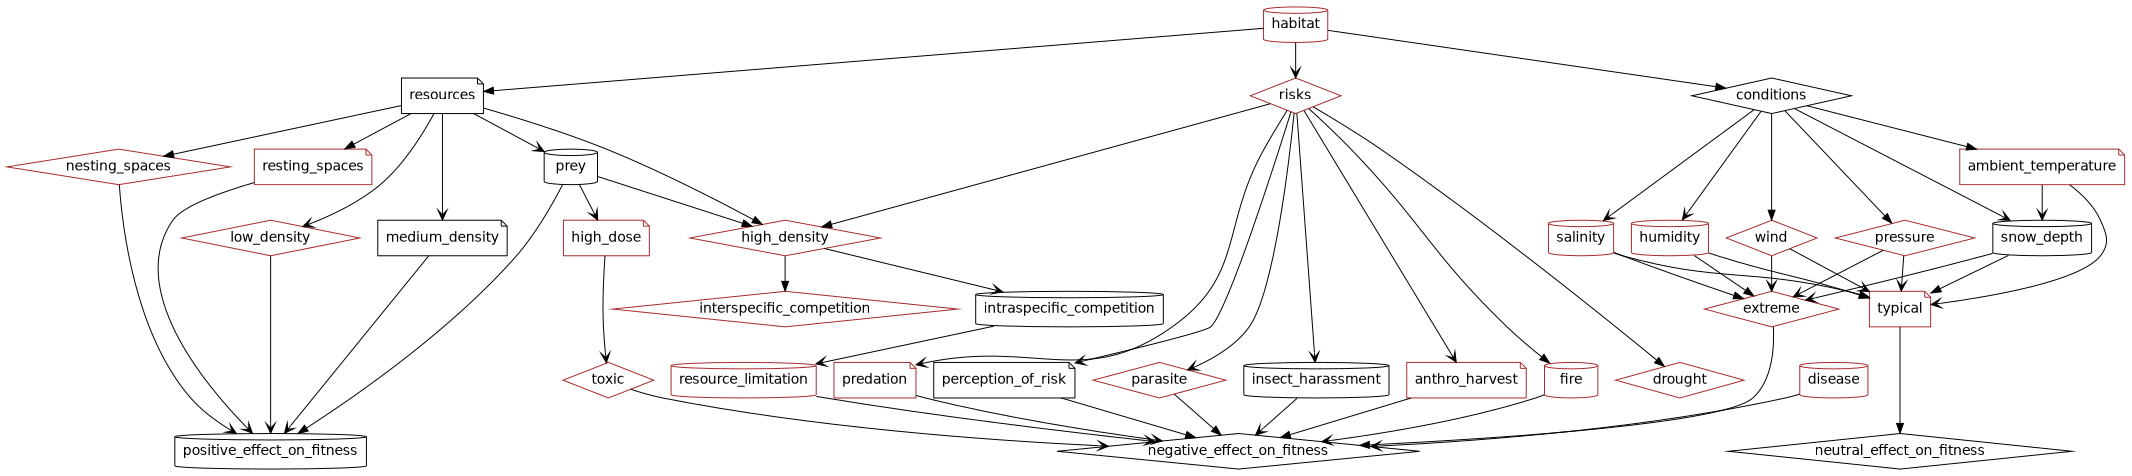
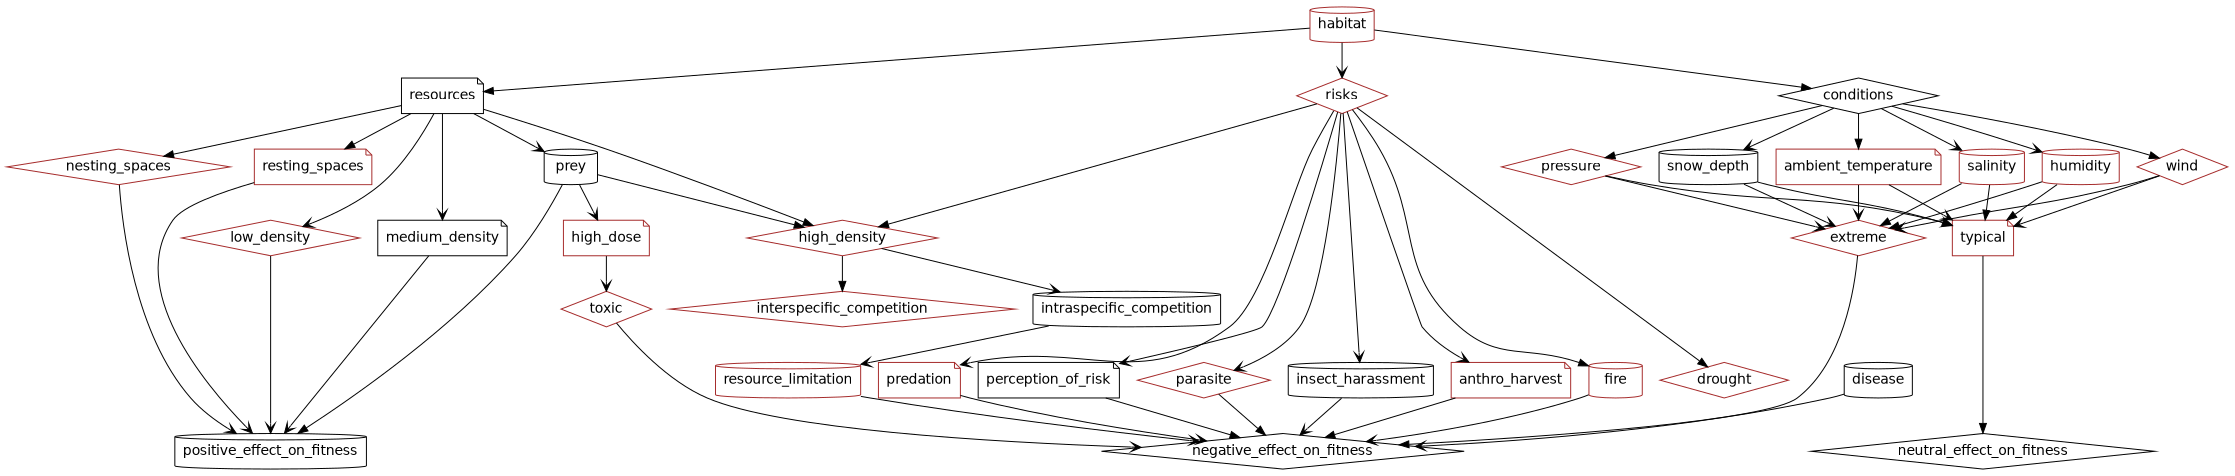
(2042, 198) -> (1859, 196)
(1834, 380) -> (1878, 380)
